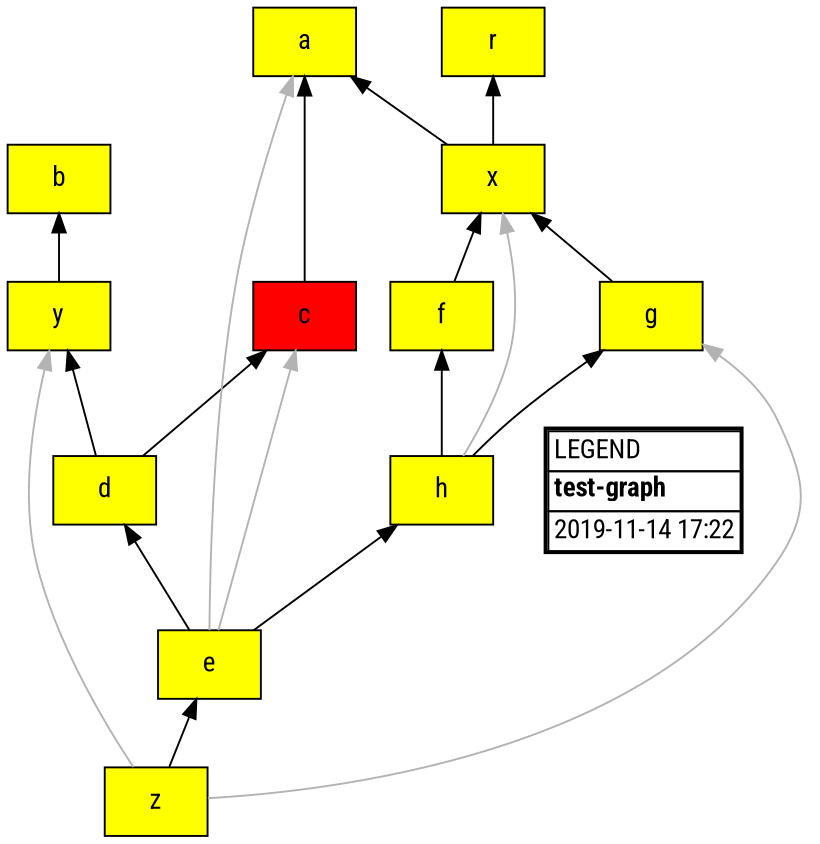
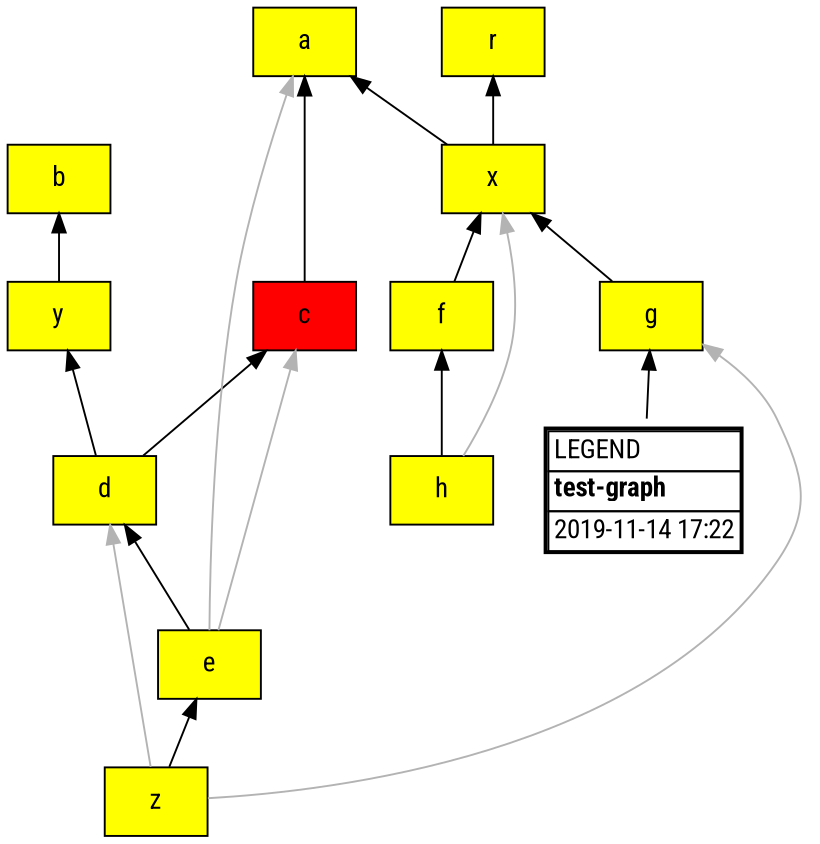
(528, 406) -> (648, 394)
(41, 578) -> (132, 655)
(317, 583) -> none
